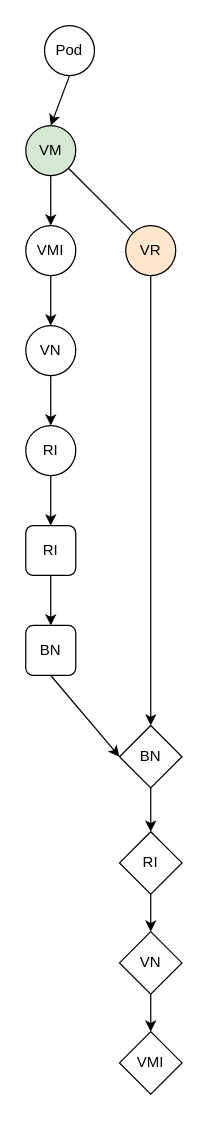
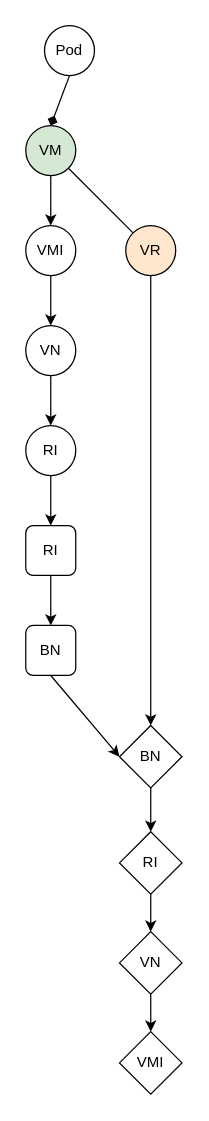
(54, 116) -> (54, 116)
